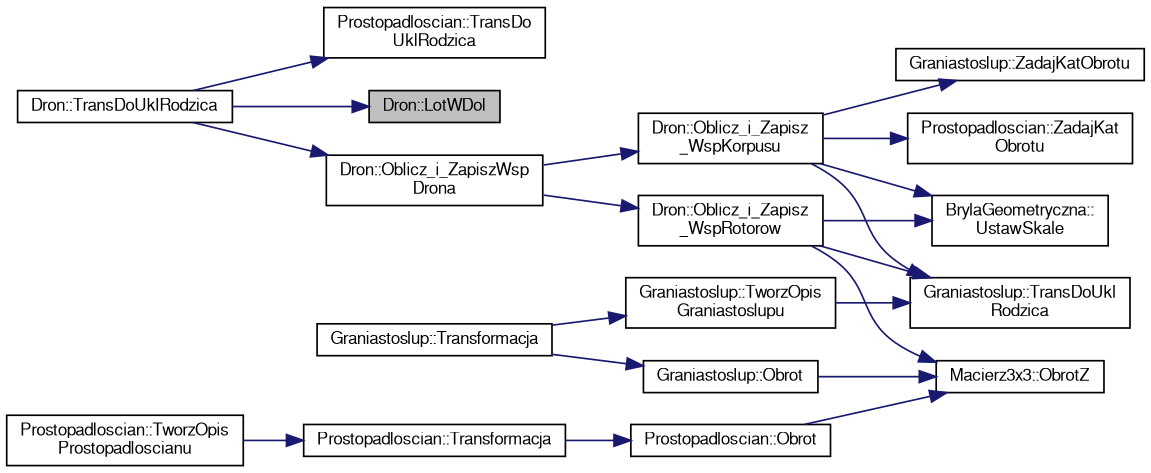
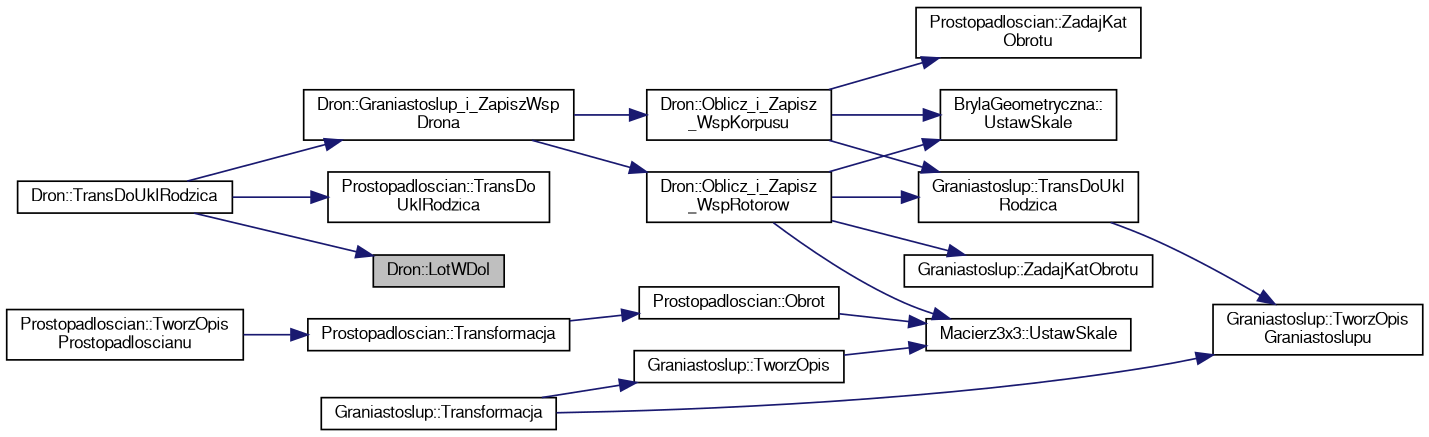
(882, 100) -> (890, 236)
(435, 180) -> (439, 115)
(854, 303) -> (1187, 256)
(731, 377) -> (739, 367)
(1020, 377) -> (1028, 335)
